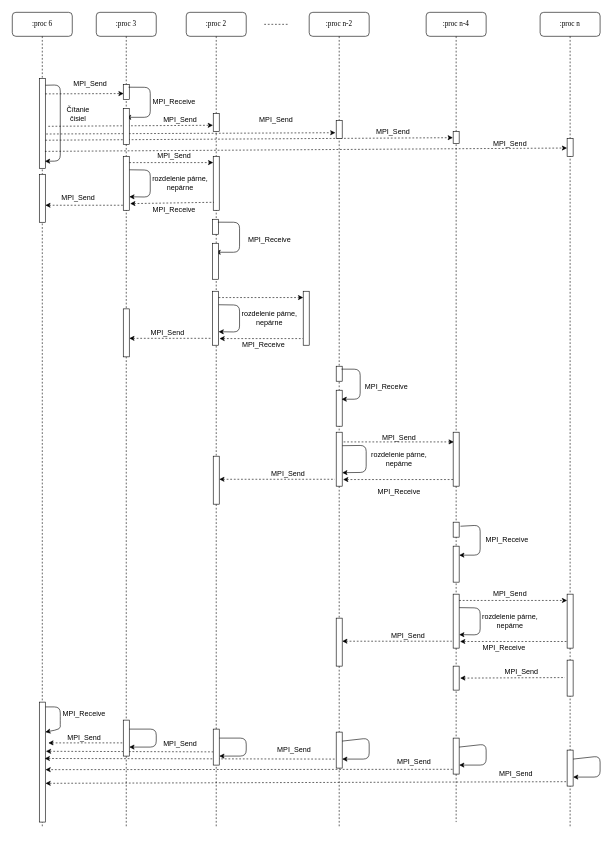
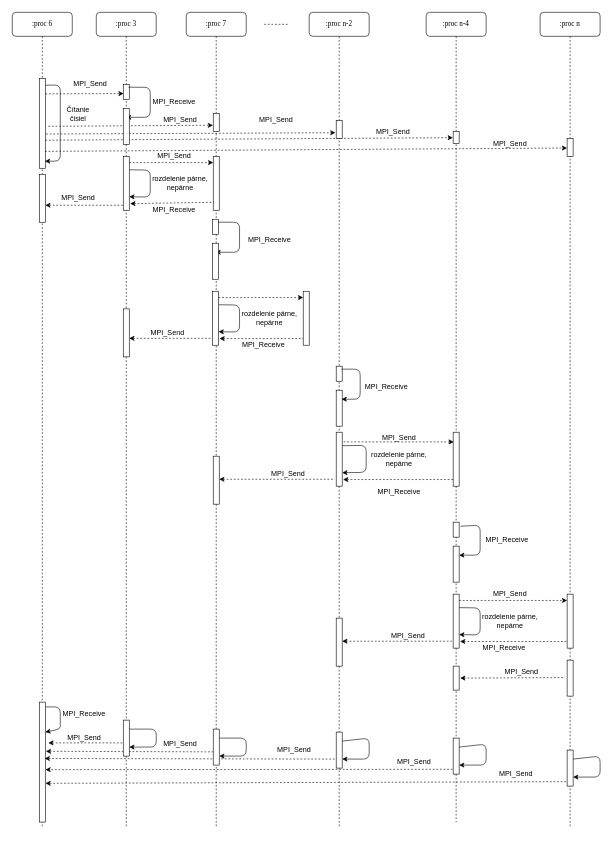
(216, 24) -> (216, 24)
